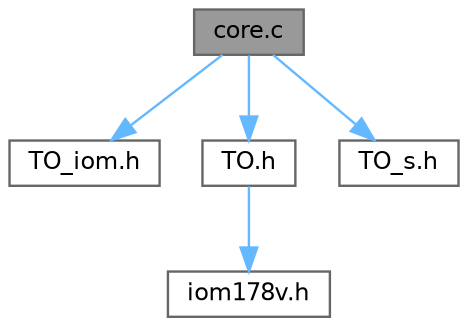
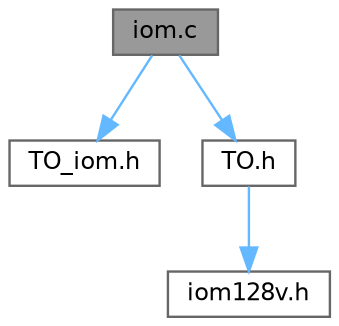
(249, 32) -> (166, 32)
(399, 163) -> none
(249, 294) -> (249, 294)
